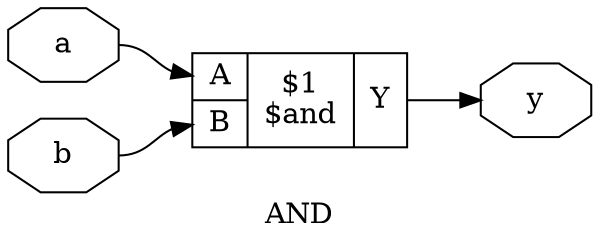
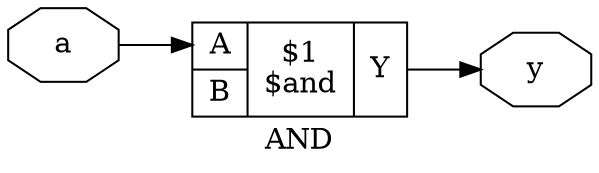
(63, 155) -> none
